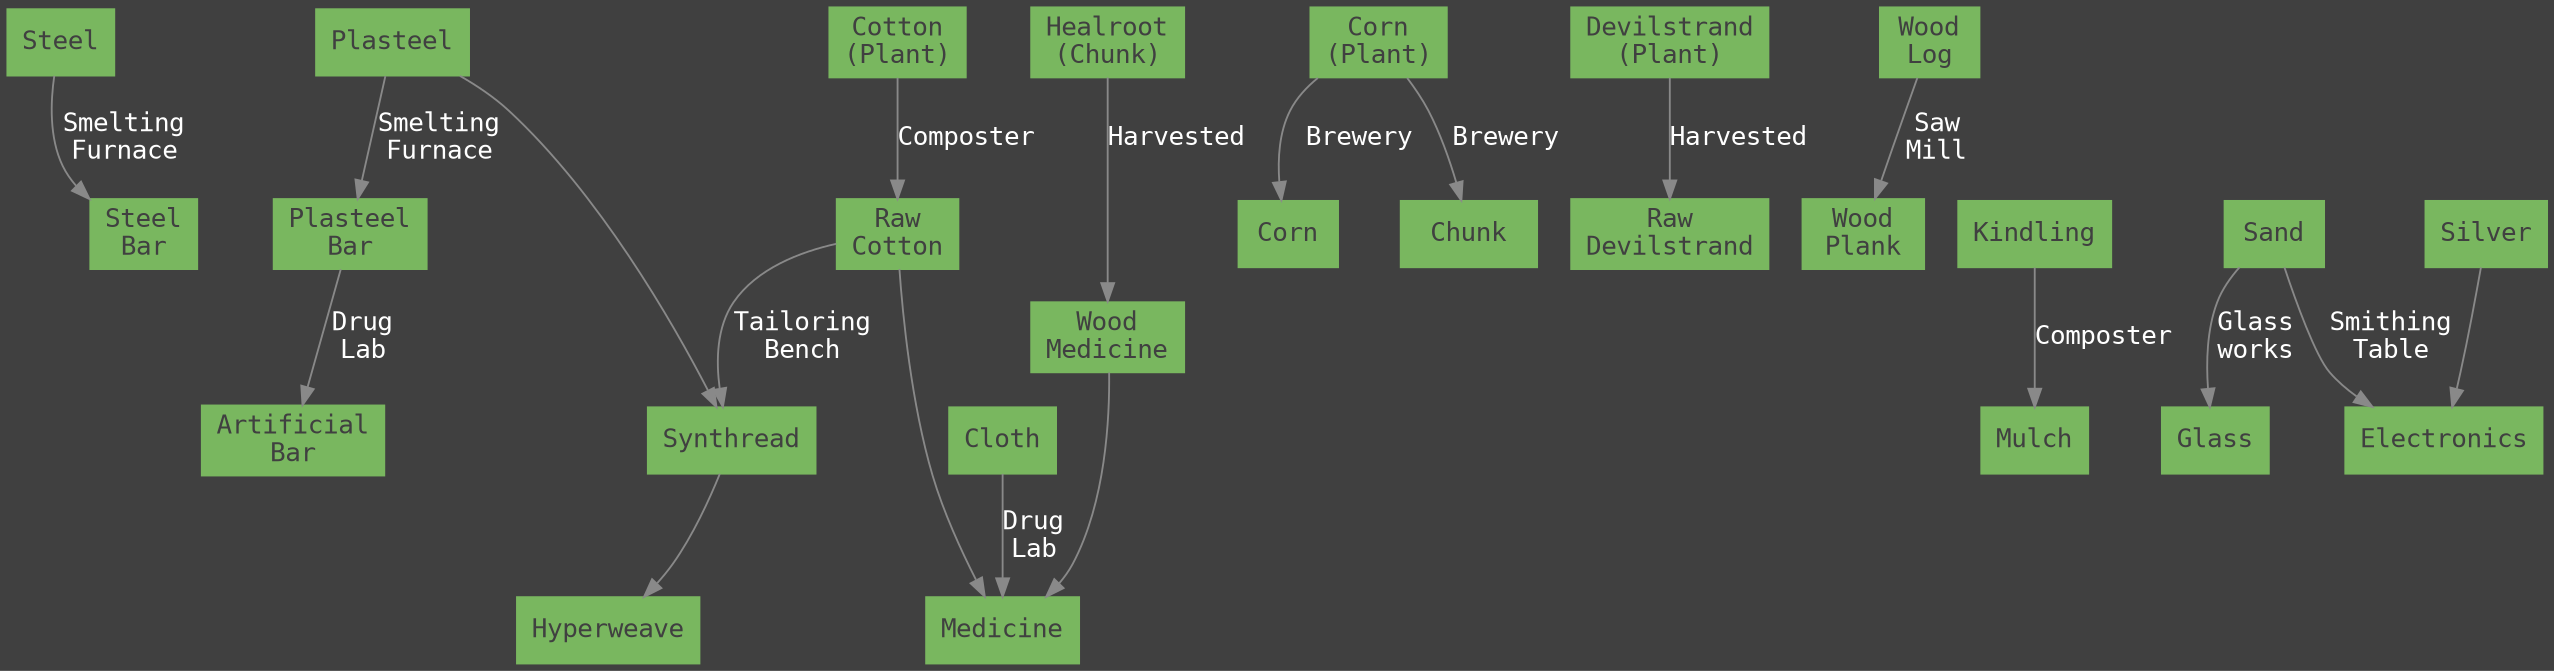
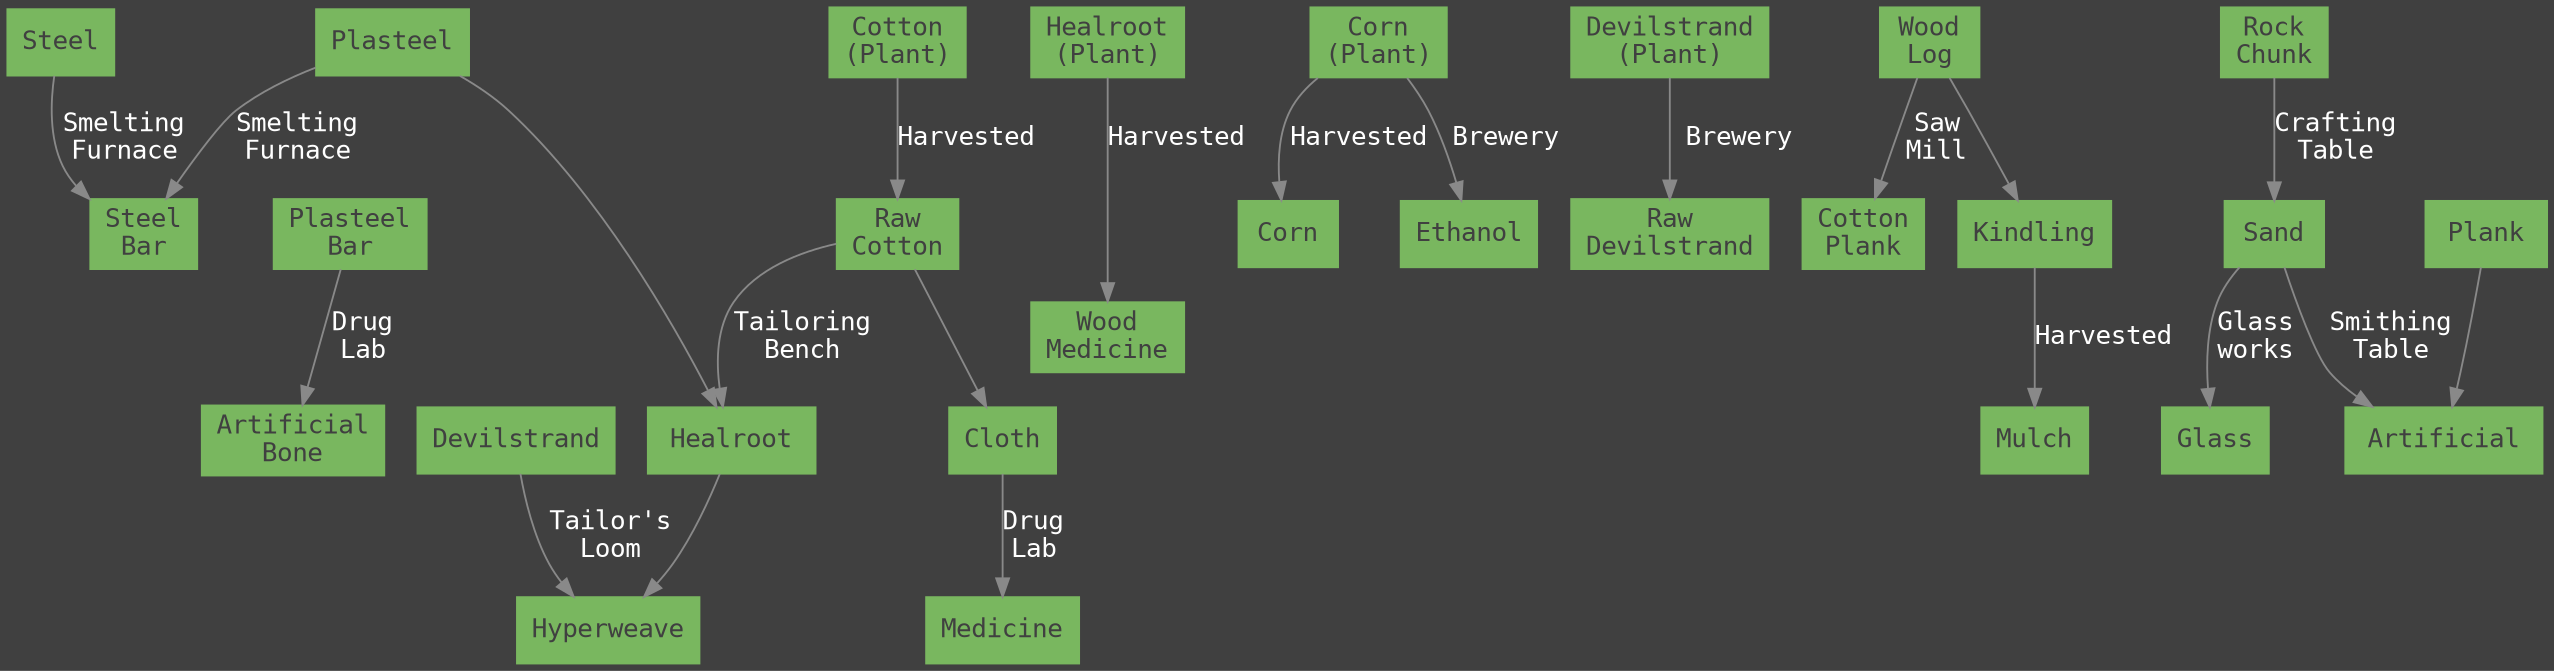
(1108, 42) -> (1108, 42)
none -> (2274, 42)
(374, 129) -> (235, 112)
none -> (1980, 131)
(967, 138) -> (967, 138)
(1359, 138) -> (1359, 138)
(1739, 138) -> (1739, 138)
(1469, 234) -> (1469, 234)
(1863, 234) -> (1863, 234)
(2486, 234) -> (2486, 234)
(2104, 337) -> (2104, 337)
(921, 429) -> (946, 330)
(293, 440) -> (293, 440)
none -> (516, 440)
(732, 440) -> (732, 440)
(2444, 440) -> (2444, 440)
(1100, 482) -> none
